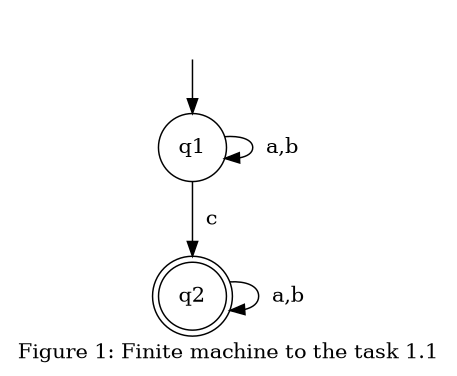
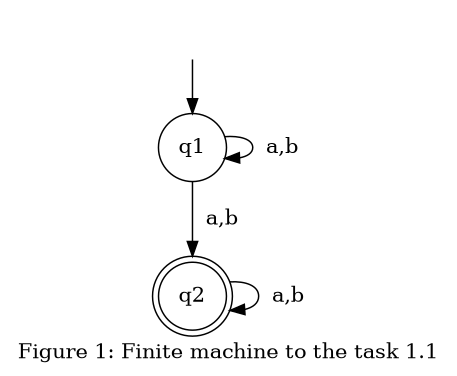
(205, 219) -> (215, 219)
